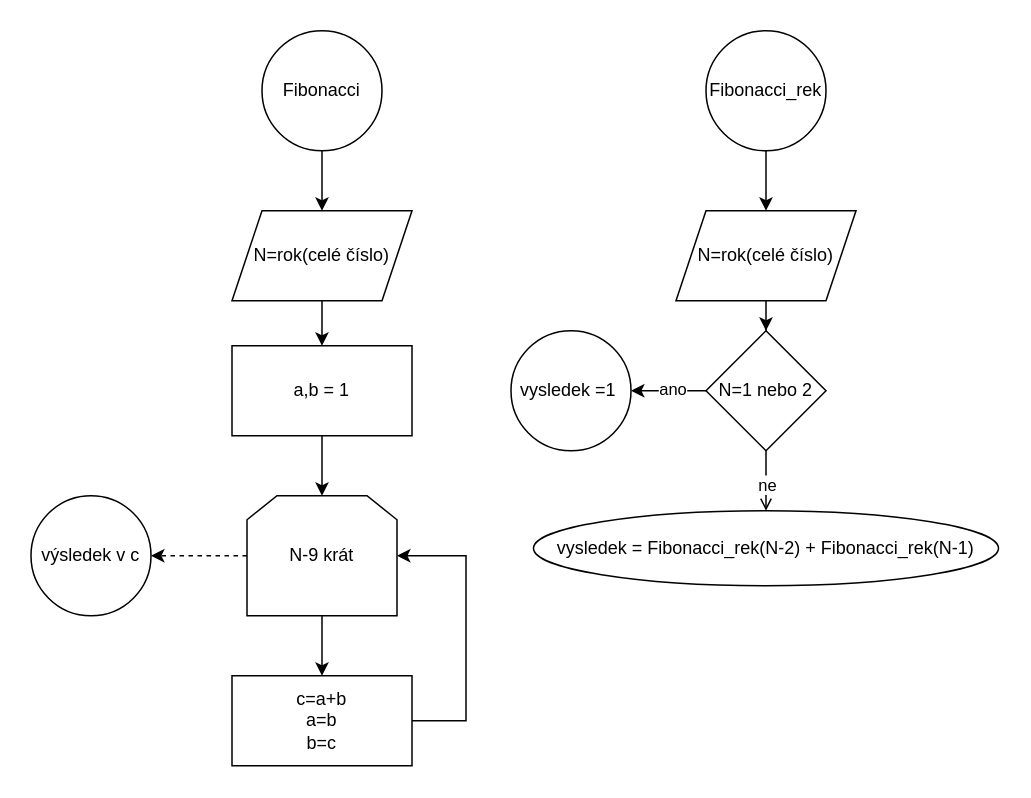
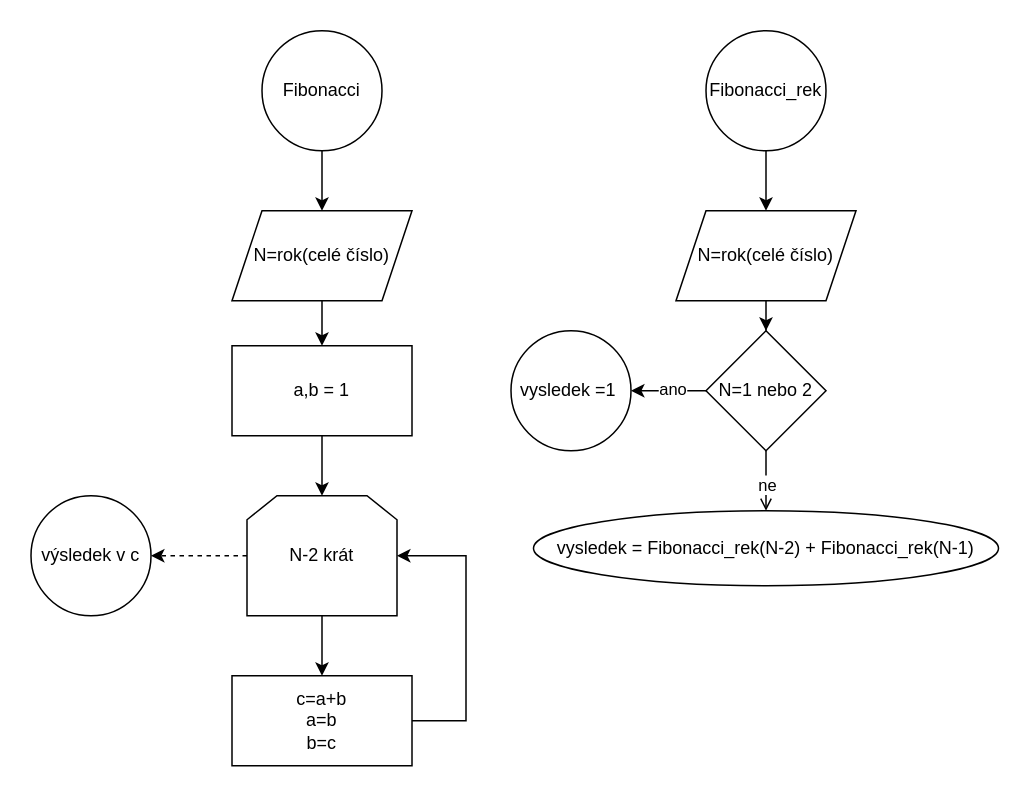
(322, 556) -> (322, 556)
